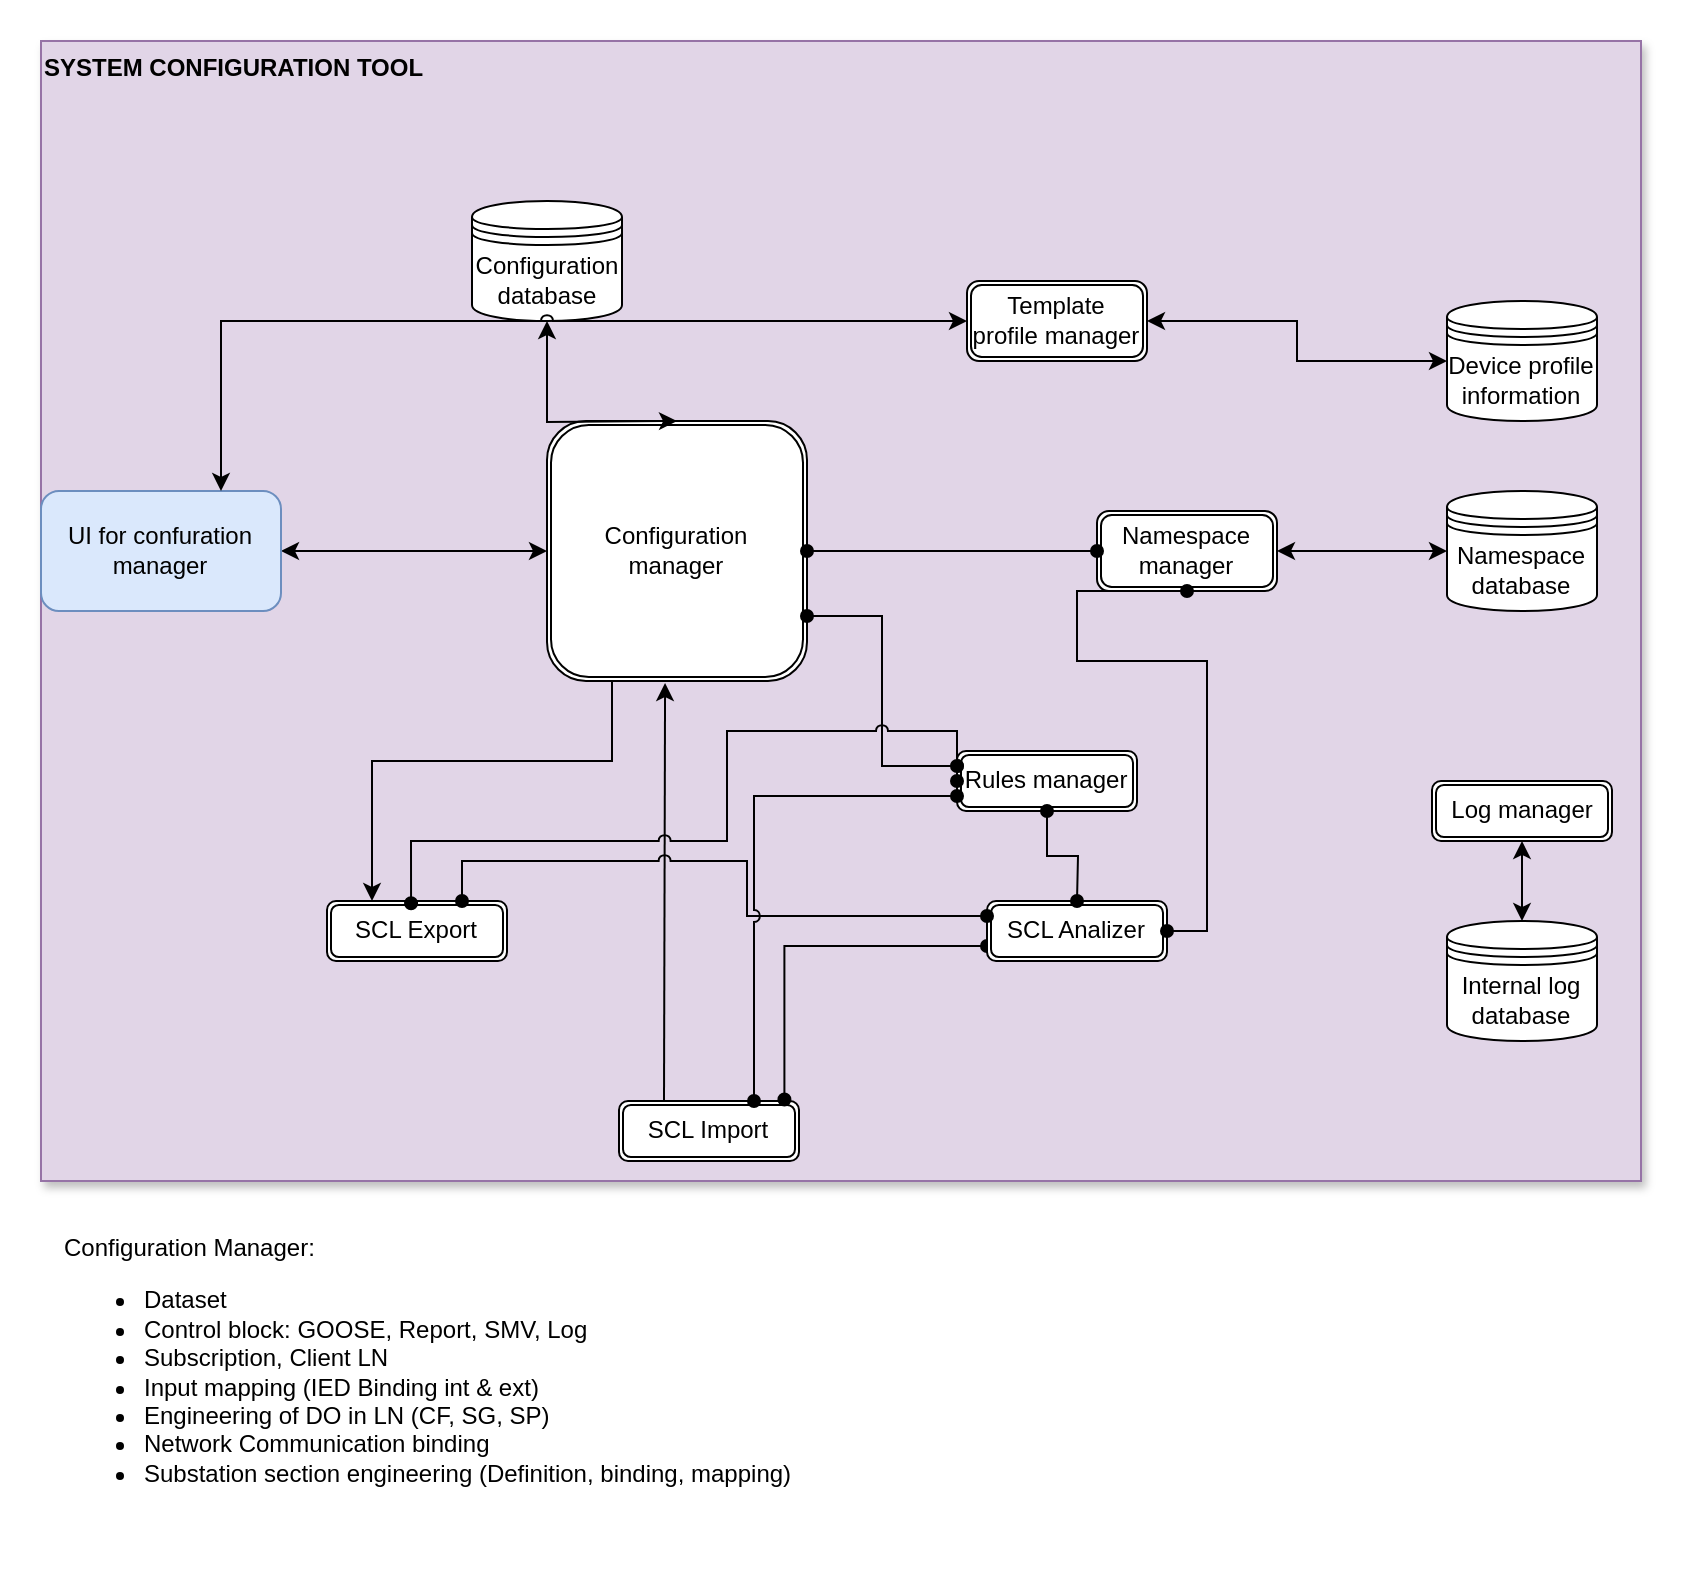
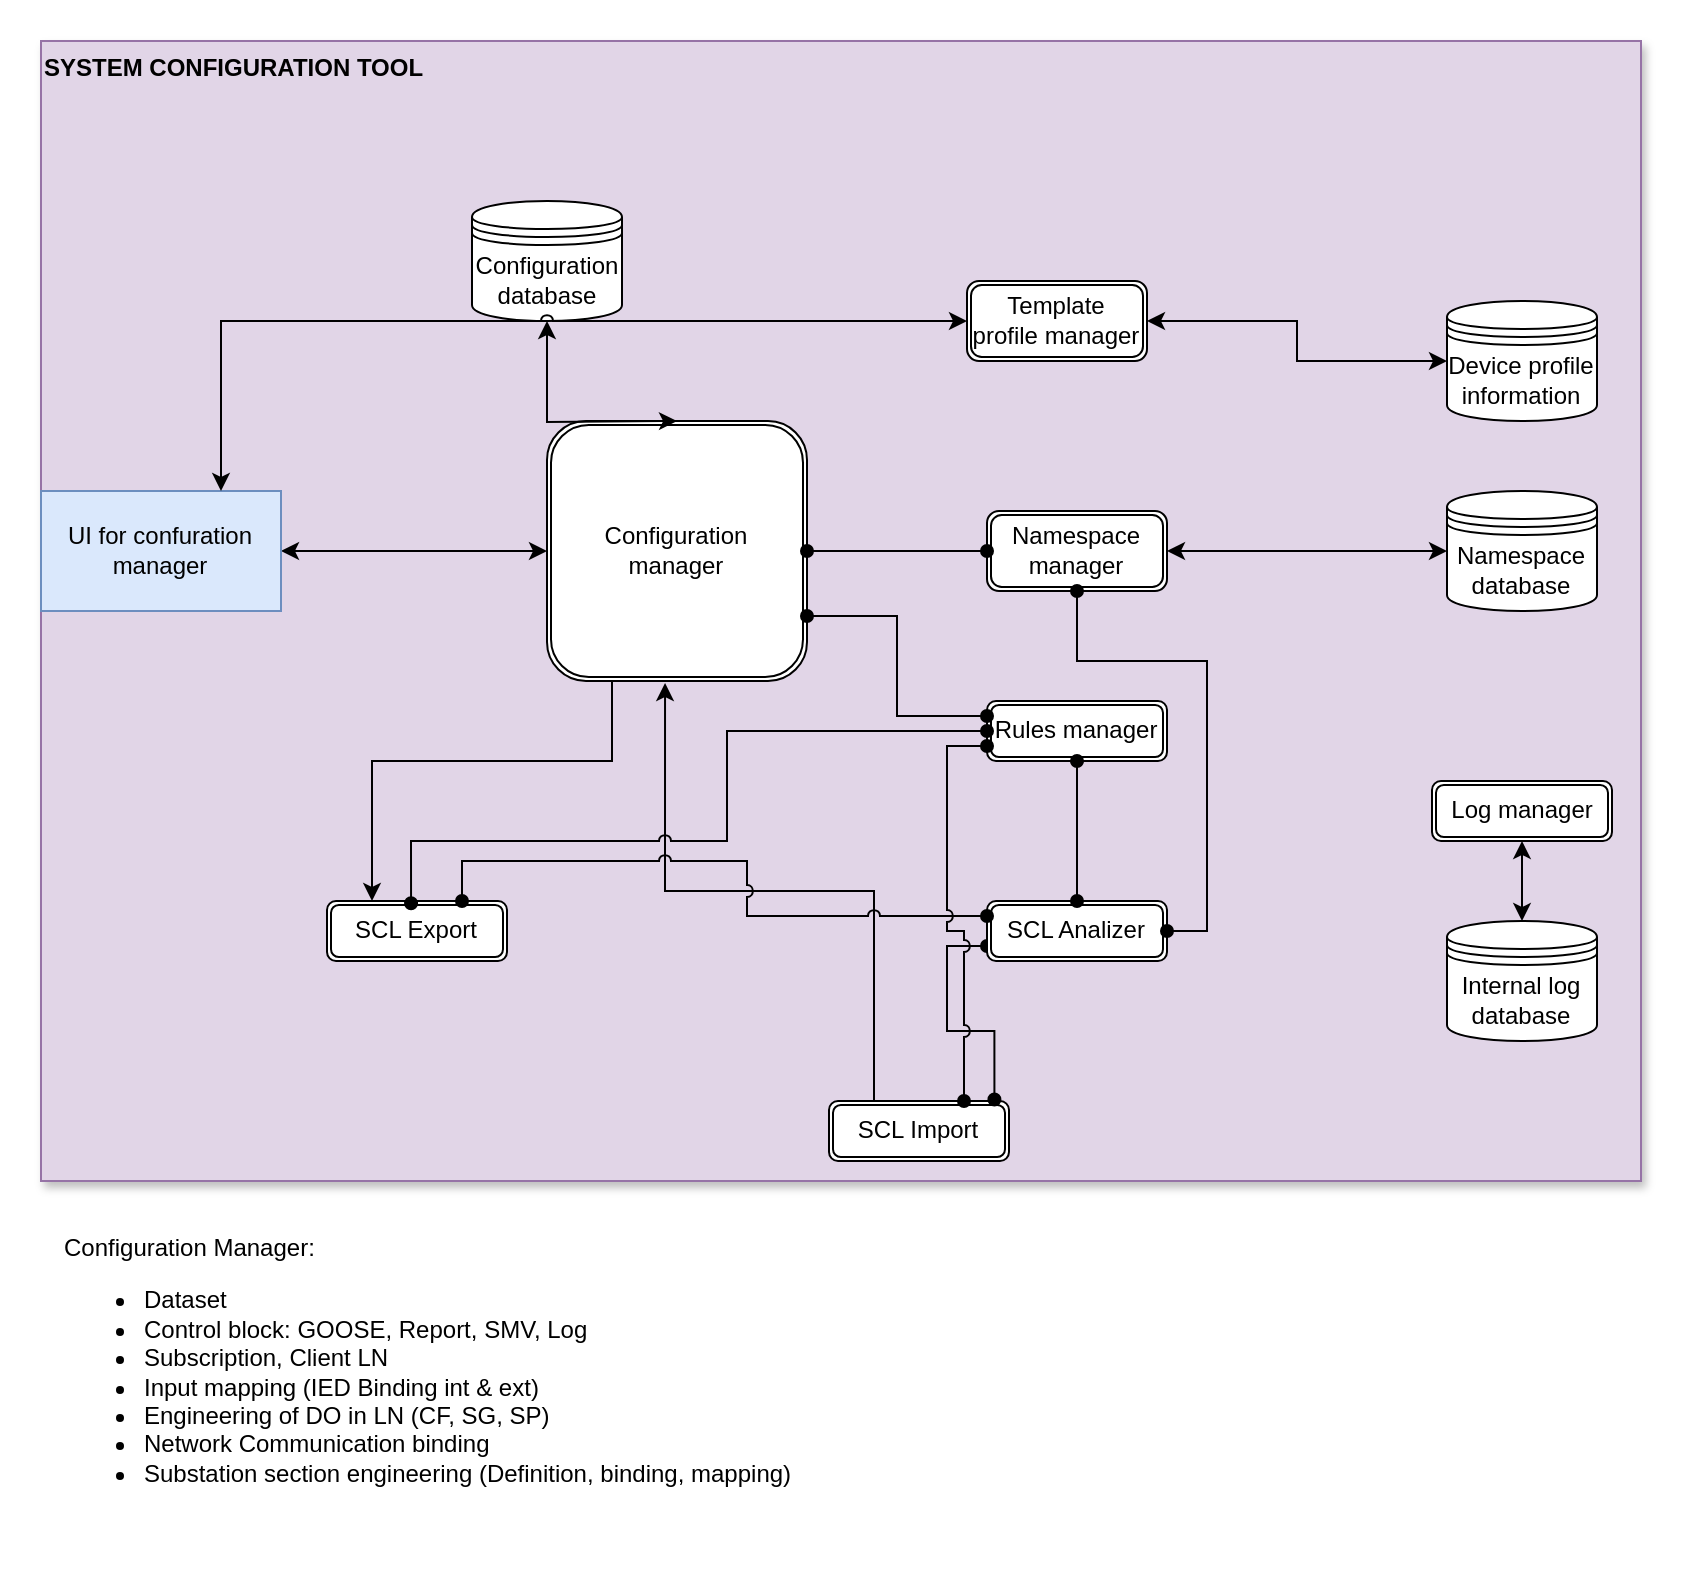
(161, 551) -> (161, 551)
(1187, 551) -> (1077, 551)
(1047, 781) -> (1077, 731)
(709, 1131) -> (919, 1131)
